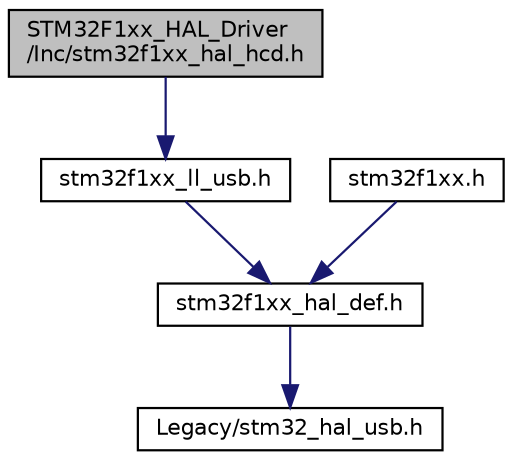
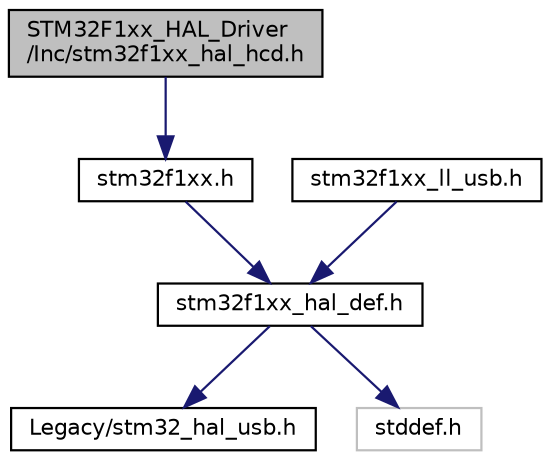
(166, 106) -> (166, 106)
none -> (419, 429)
